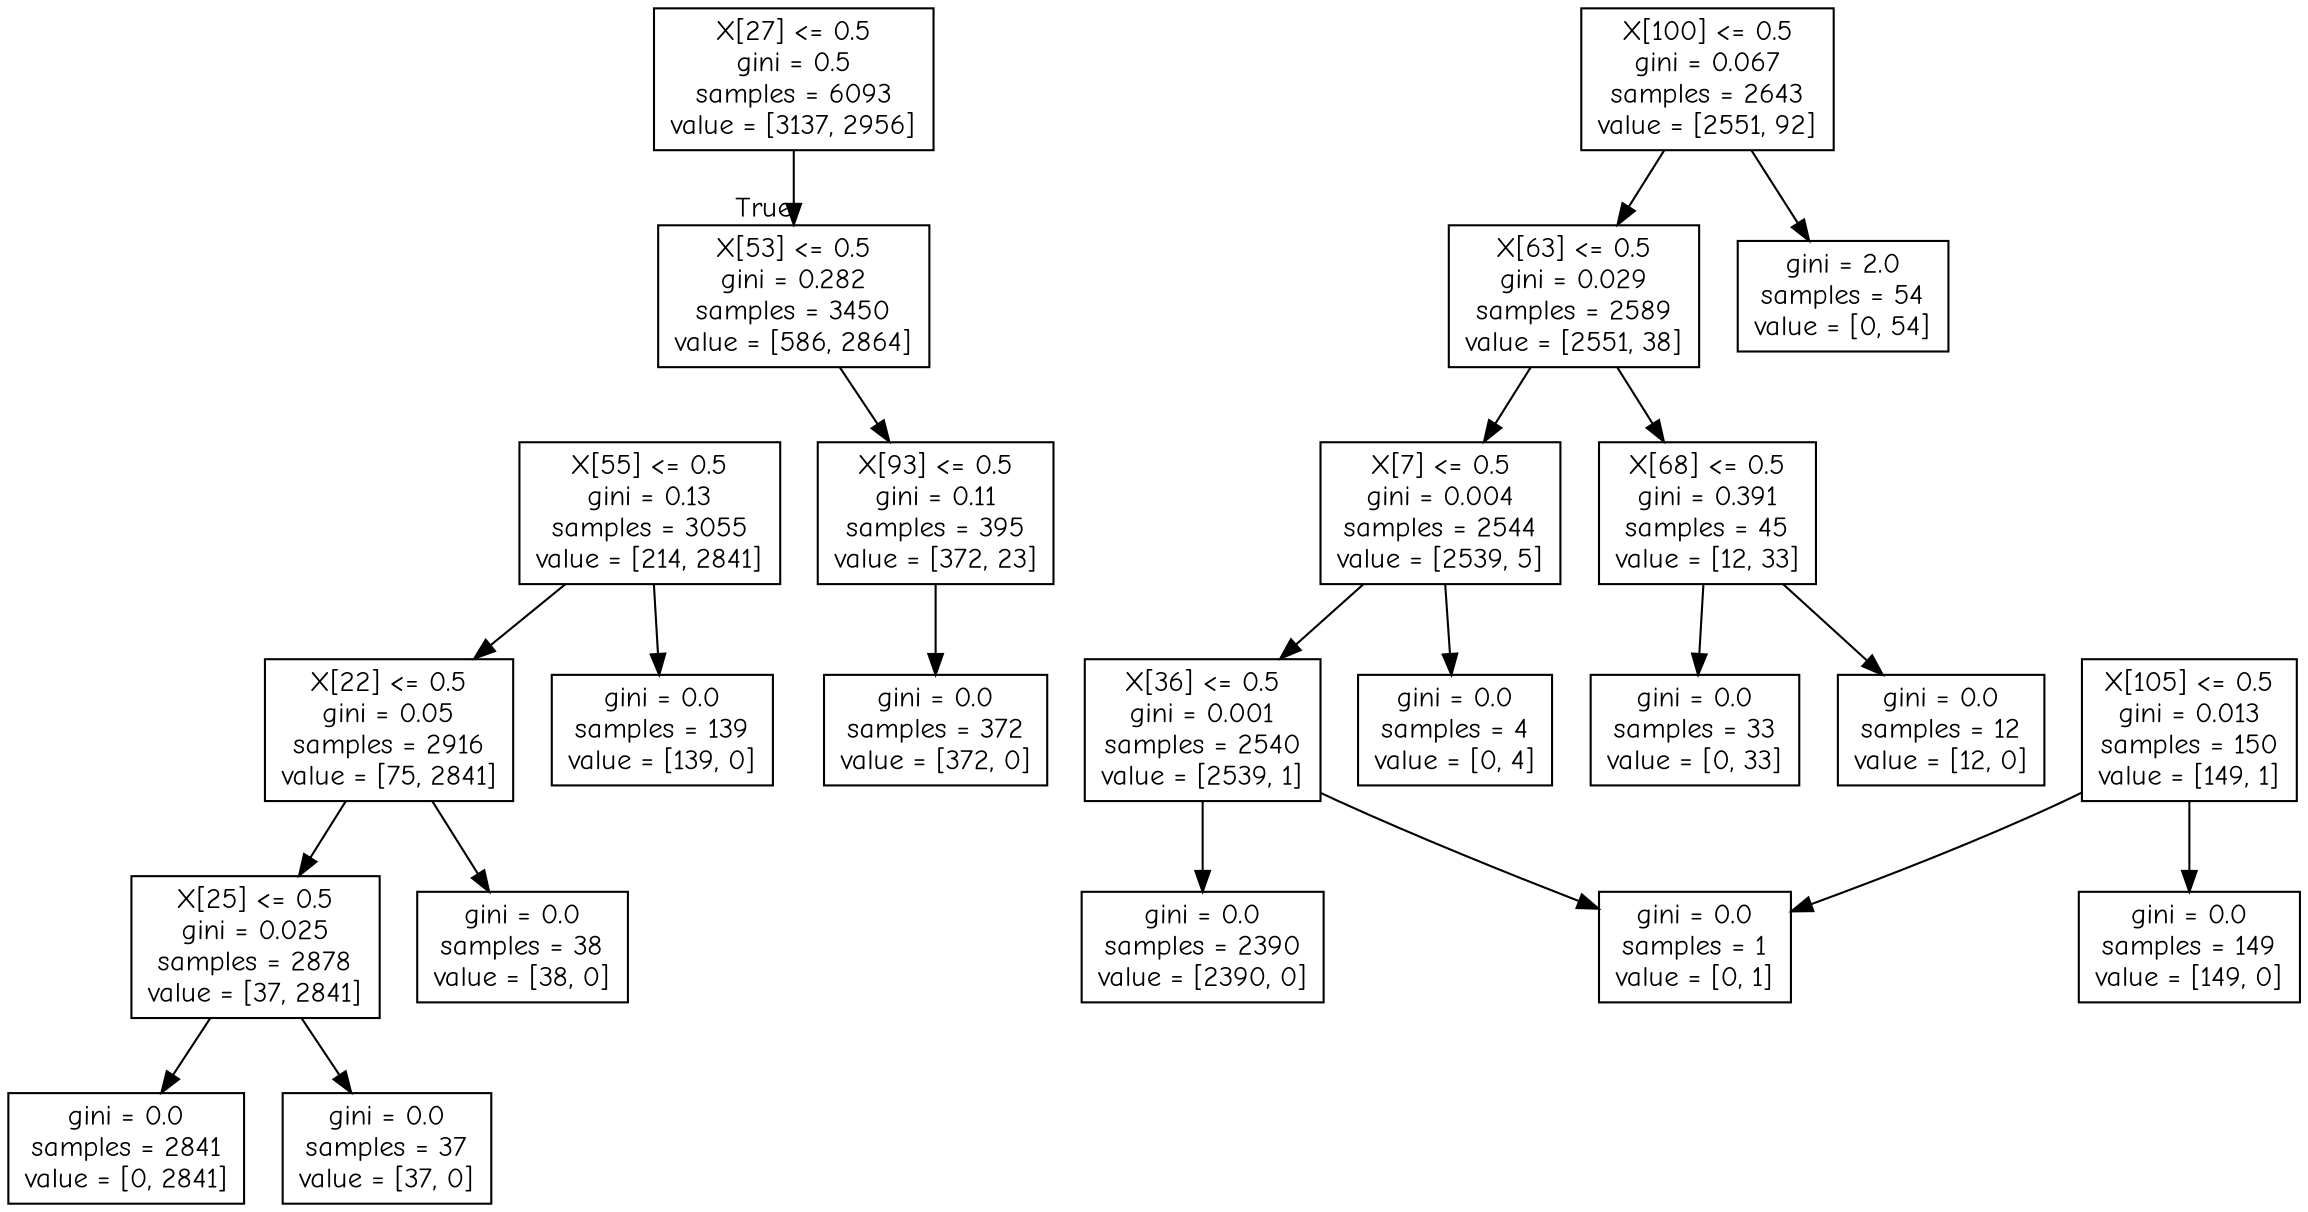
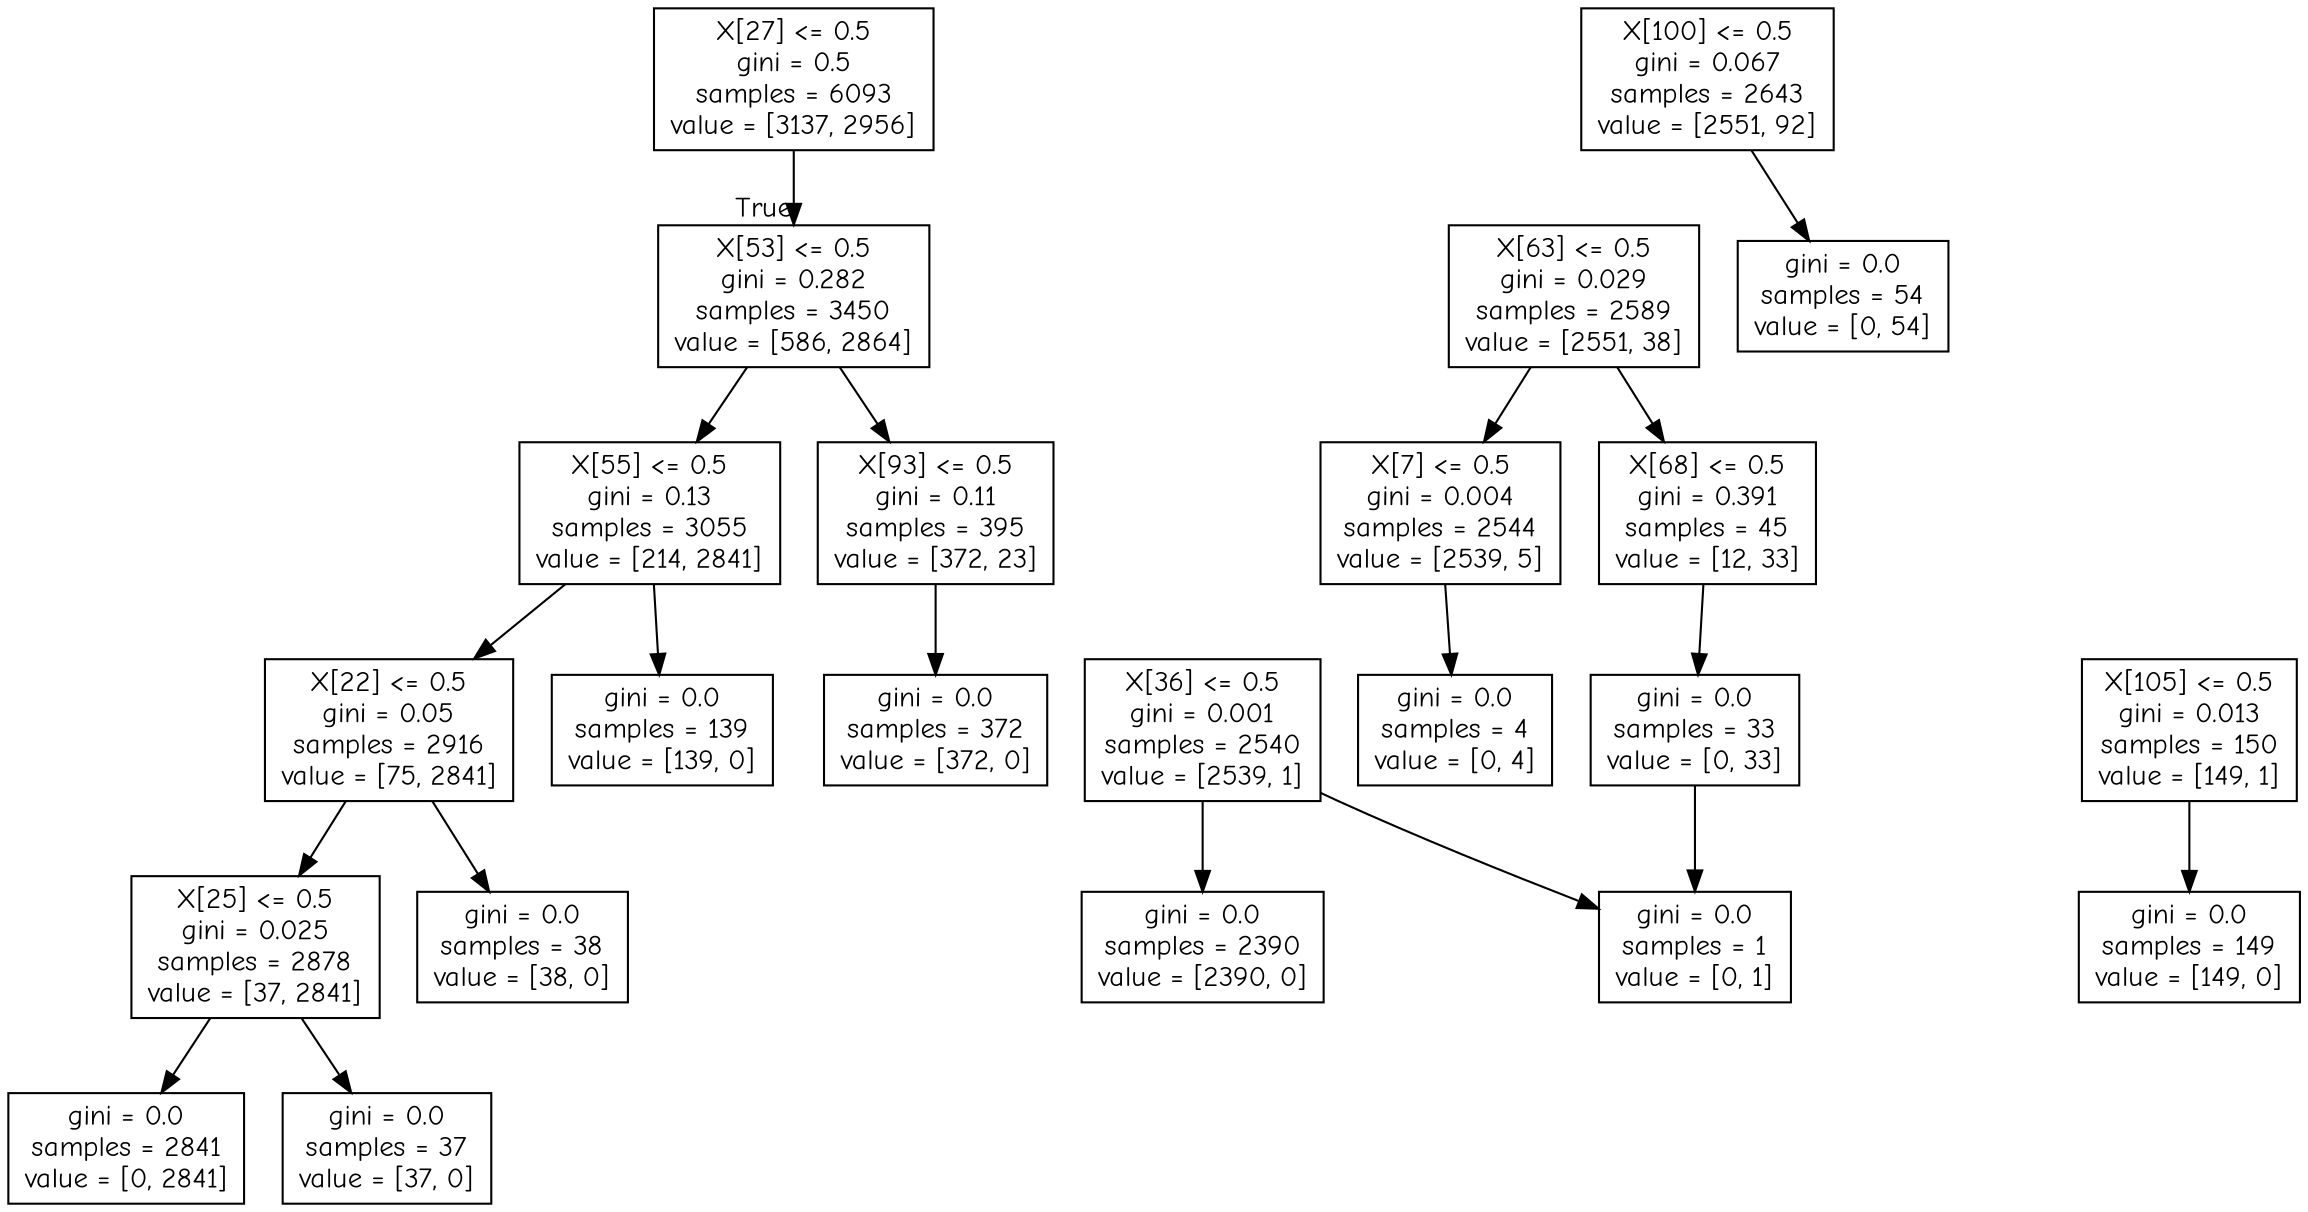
(1646, 179) -> none
(1843, 296) -> (1843, 296)
none -> (728, 396)
(1330, 614) -> none
(1941, 730) -> none
(1948, 852) -> (1695, 828)
